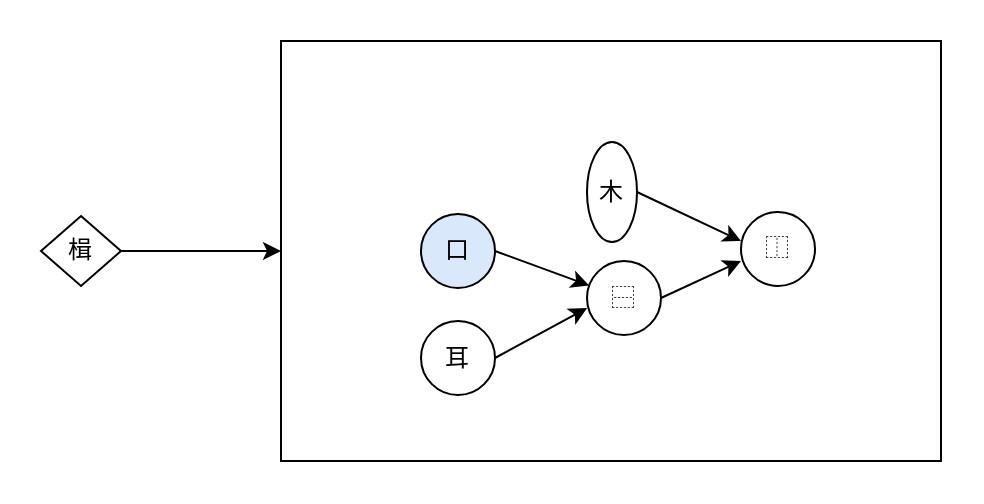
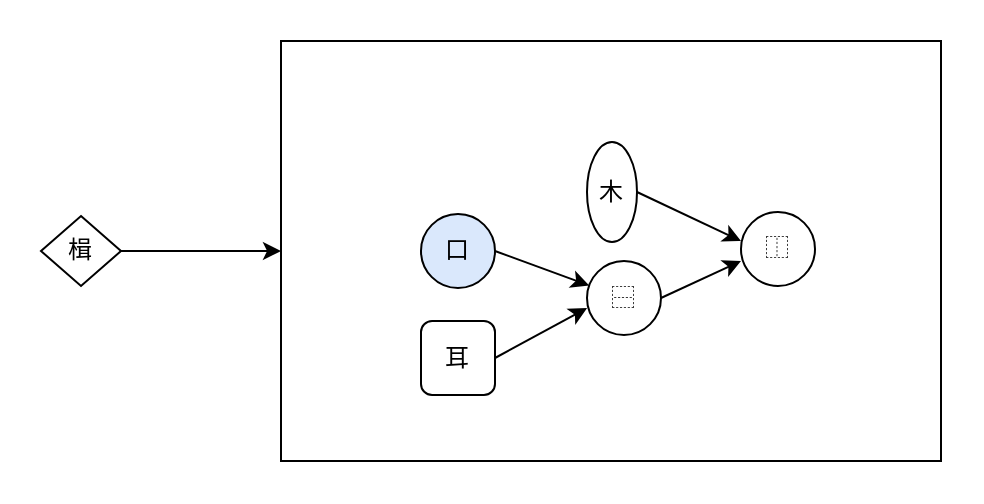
(458, 358) -> (458, 358)
